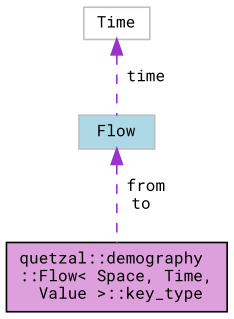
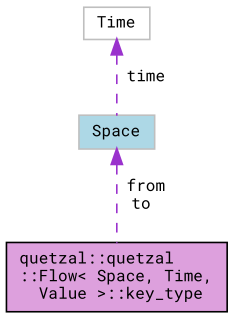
(117, 132) -> (117, 132)
(117, 277) -> (117, 277)
